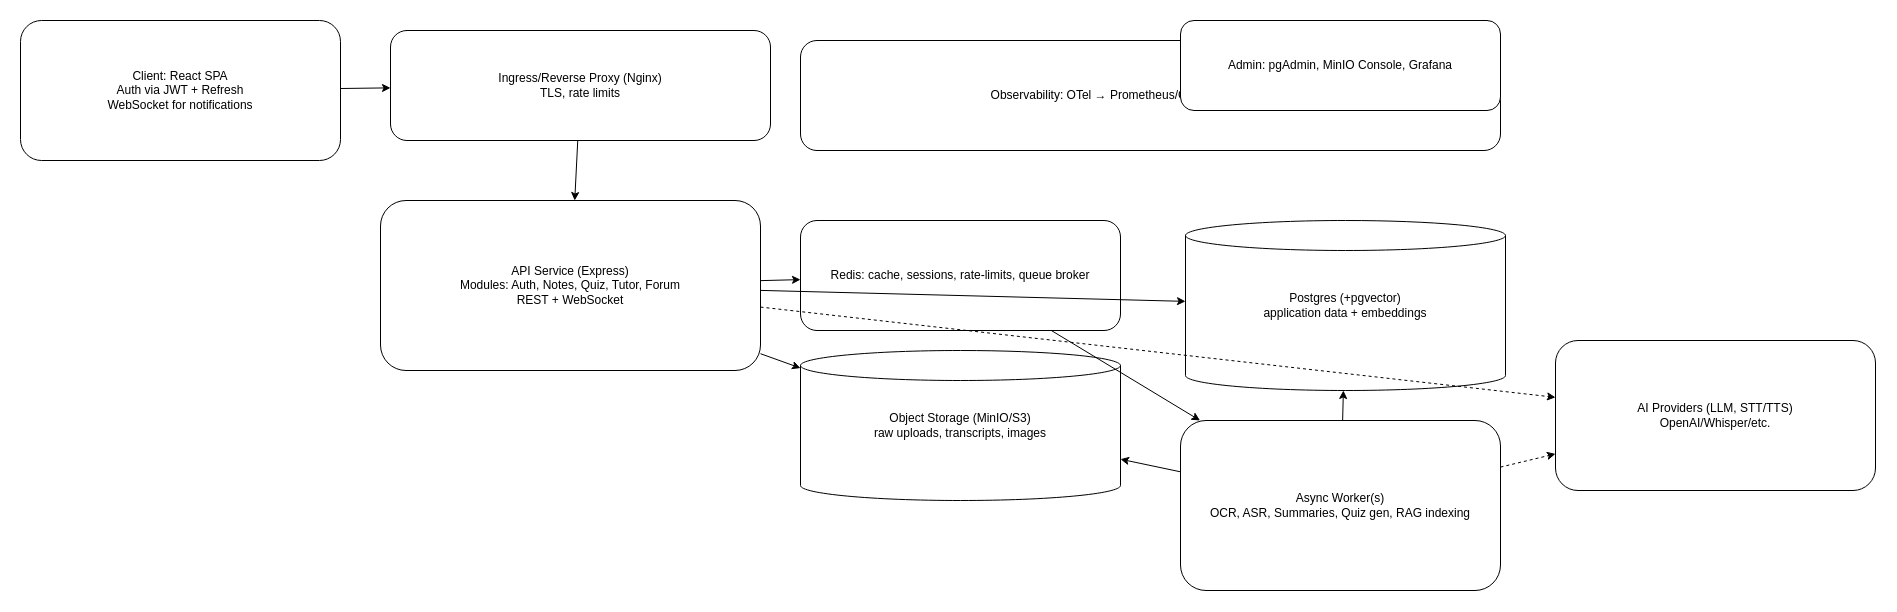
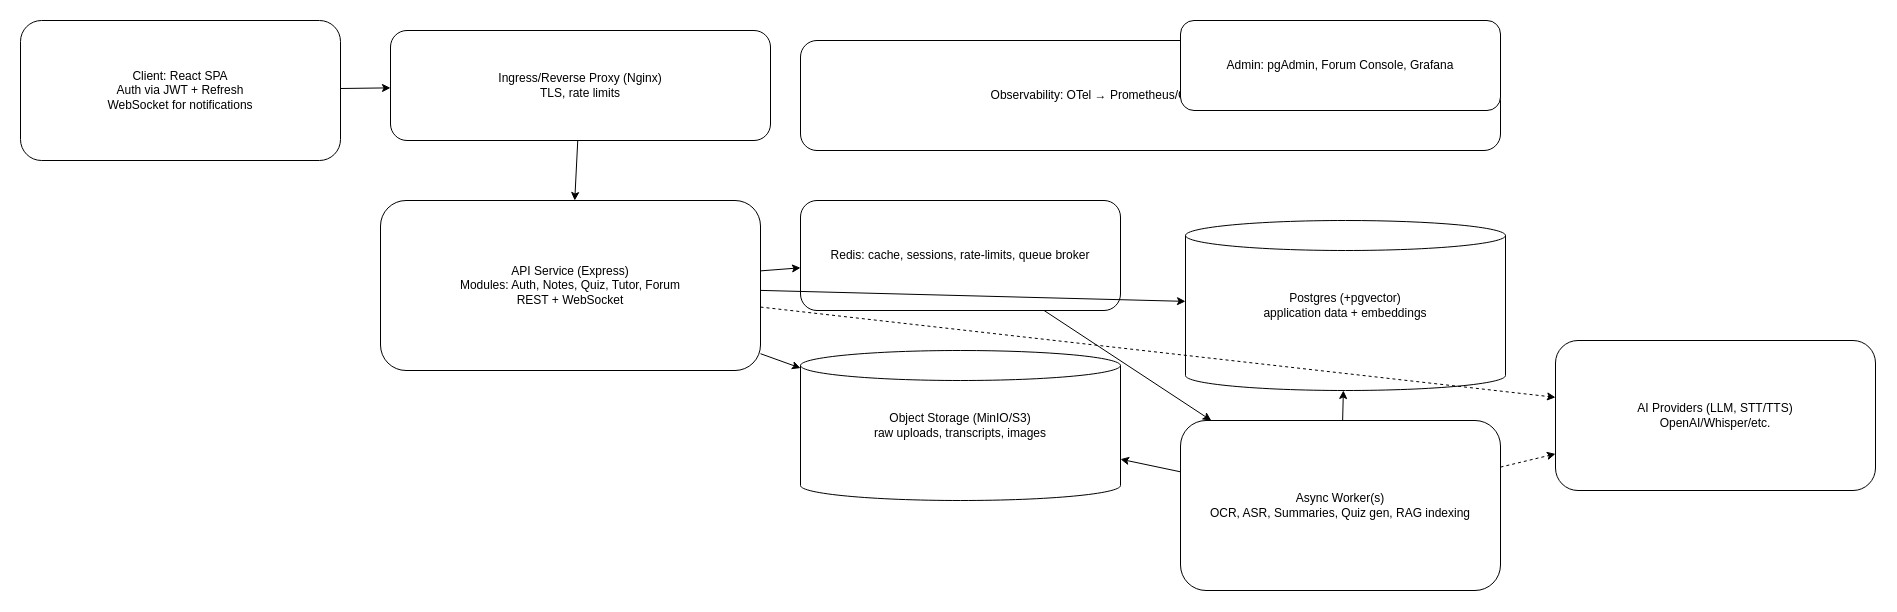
(1341, 66) -> (1341, 66)
(961, 276) -> (961, 256)
